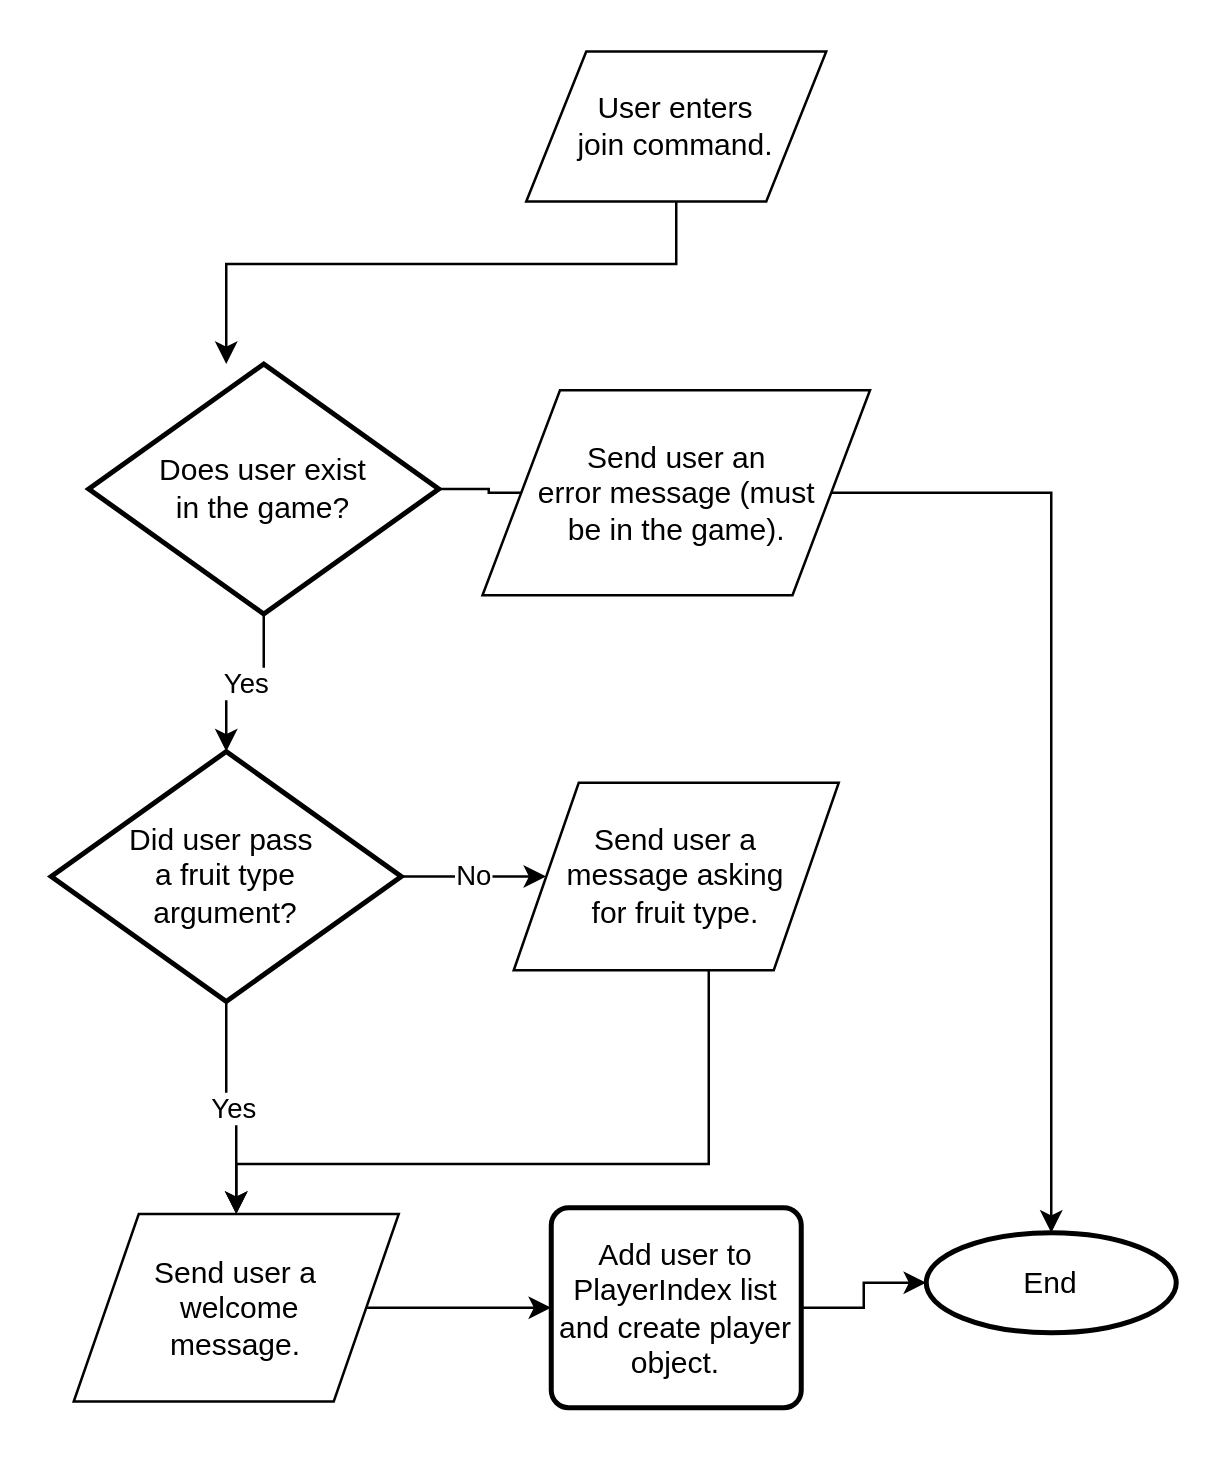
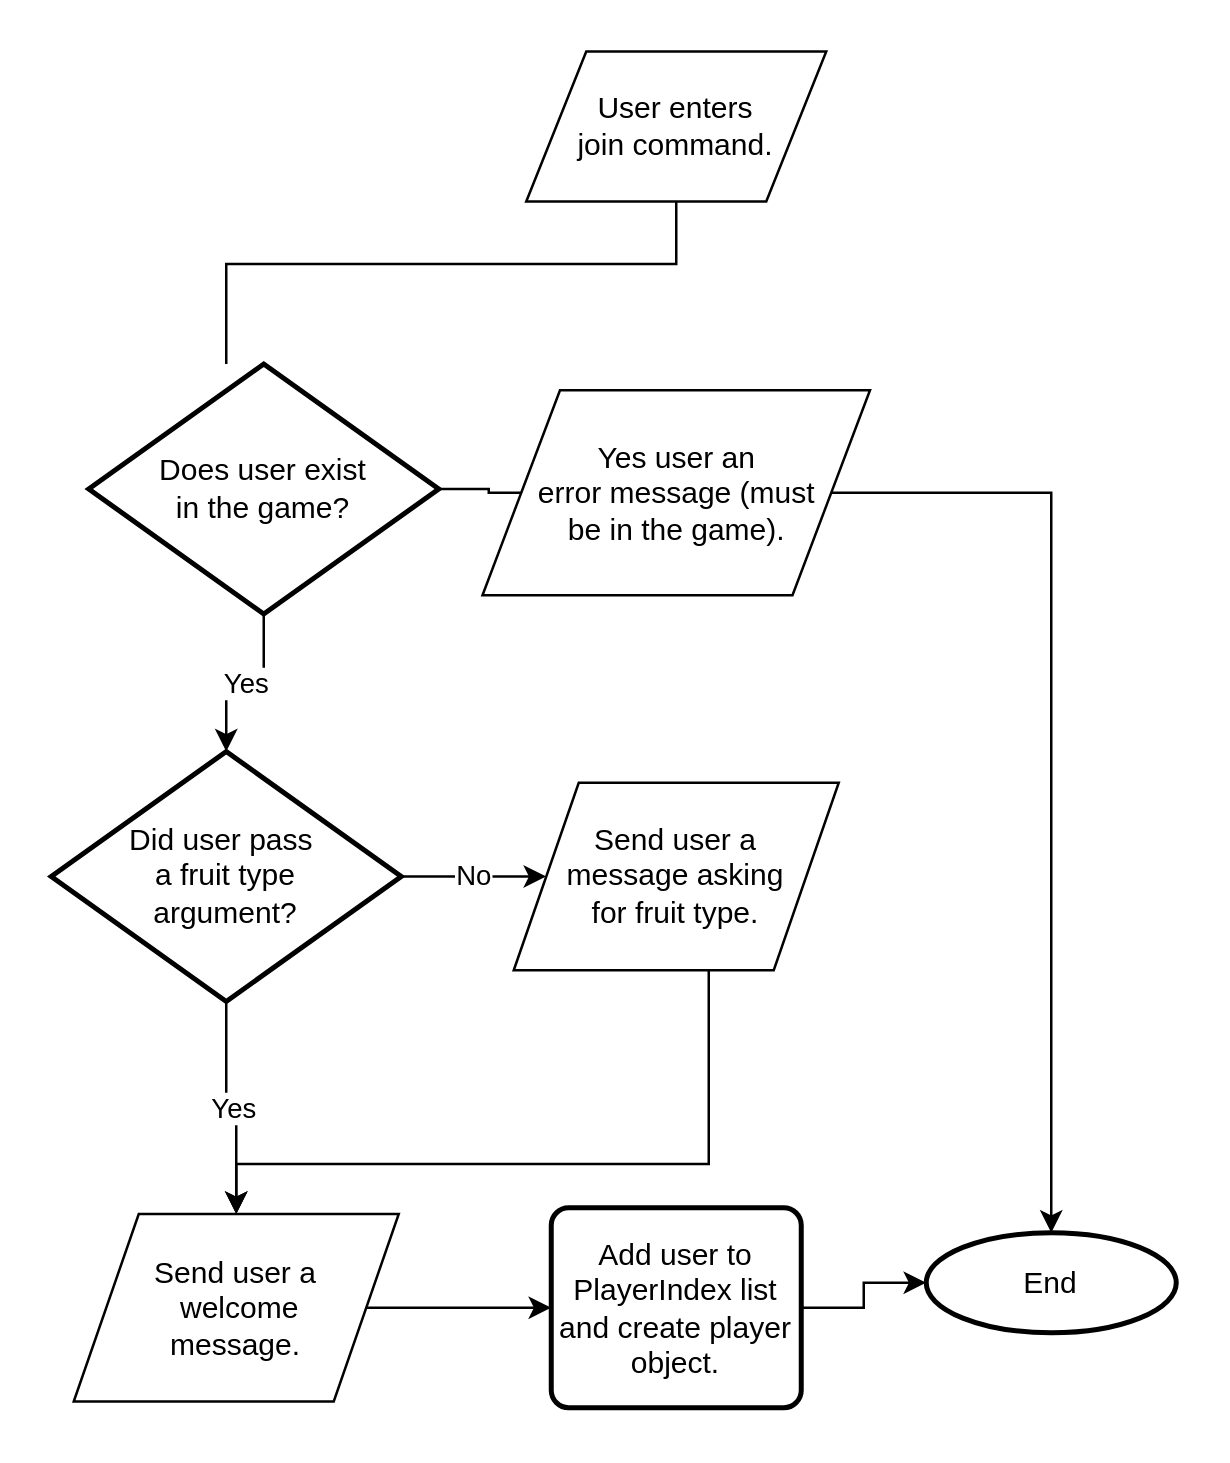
(226, 346) -> (226, 354)
(678, 494) -> (678, 494)
